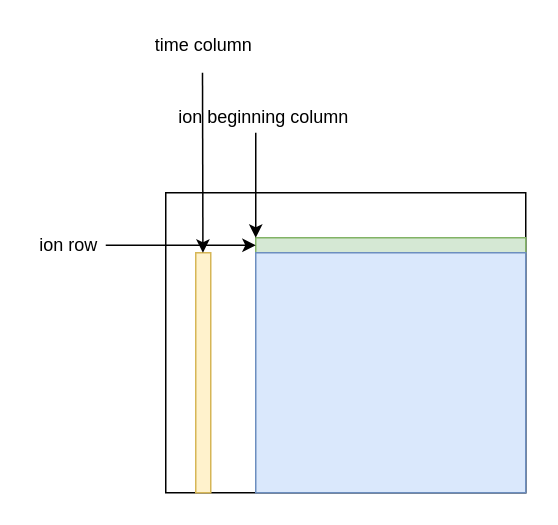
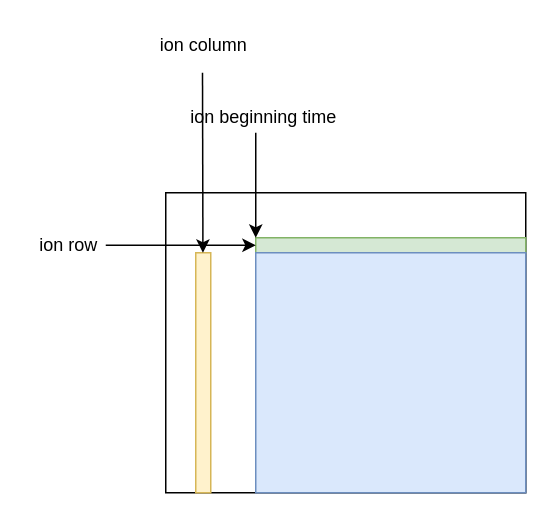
(204, 46) -> (204, 46)
(264, 118) -> (264, 118)
